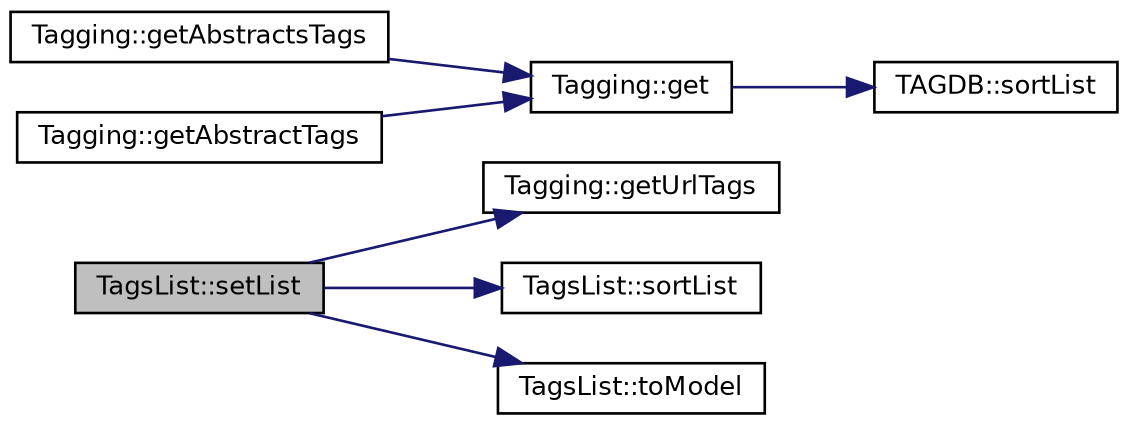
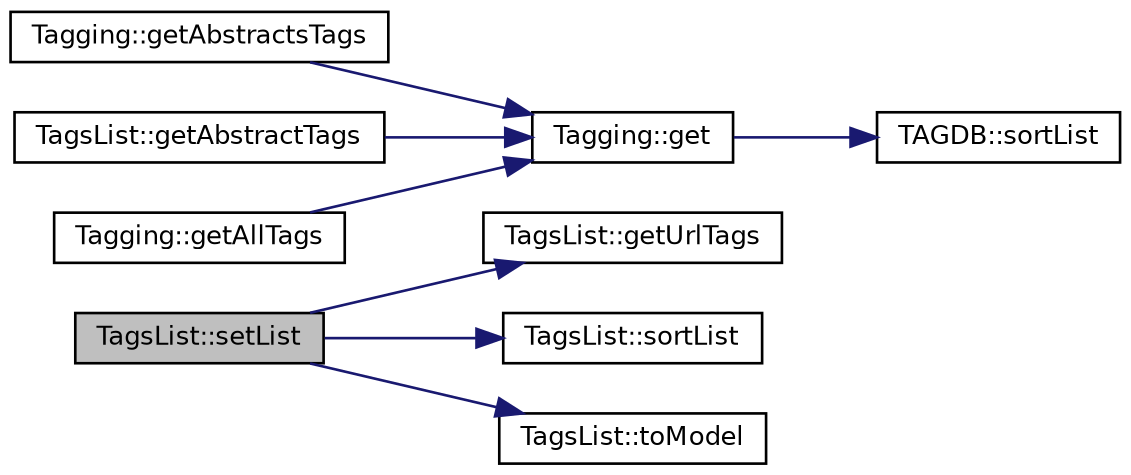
(199, 137) -> (199, 137)
(631, 188) -> (633, 238)
none -> (199, 238)
